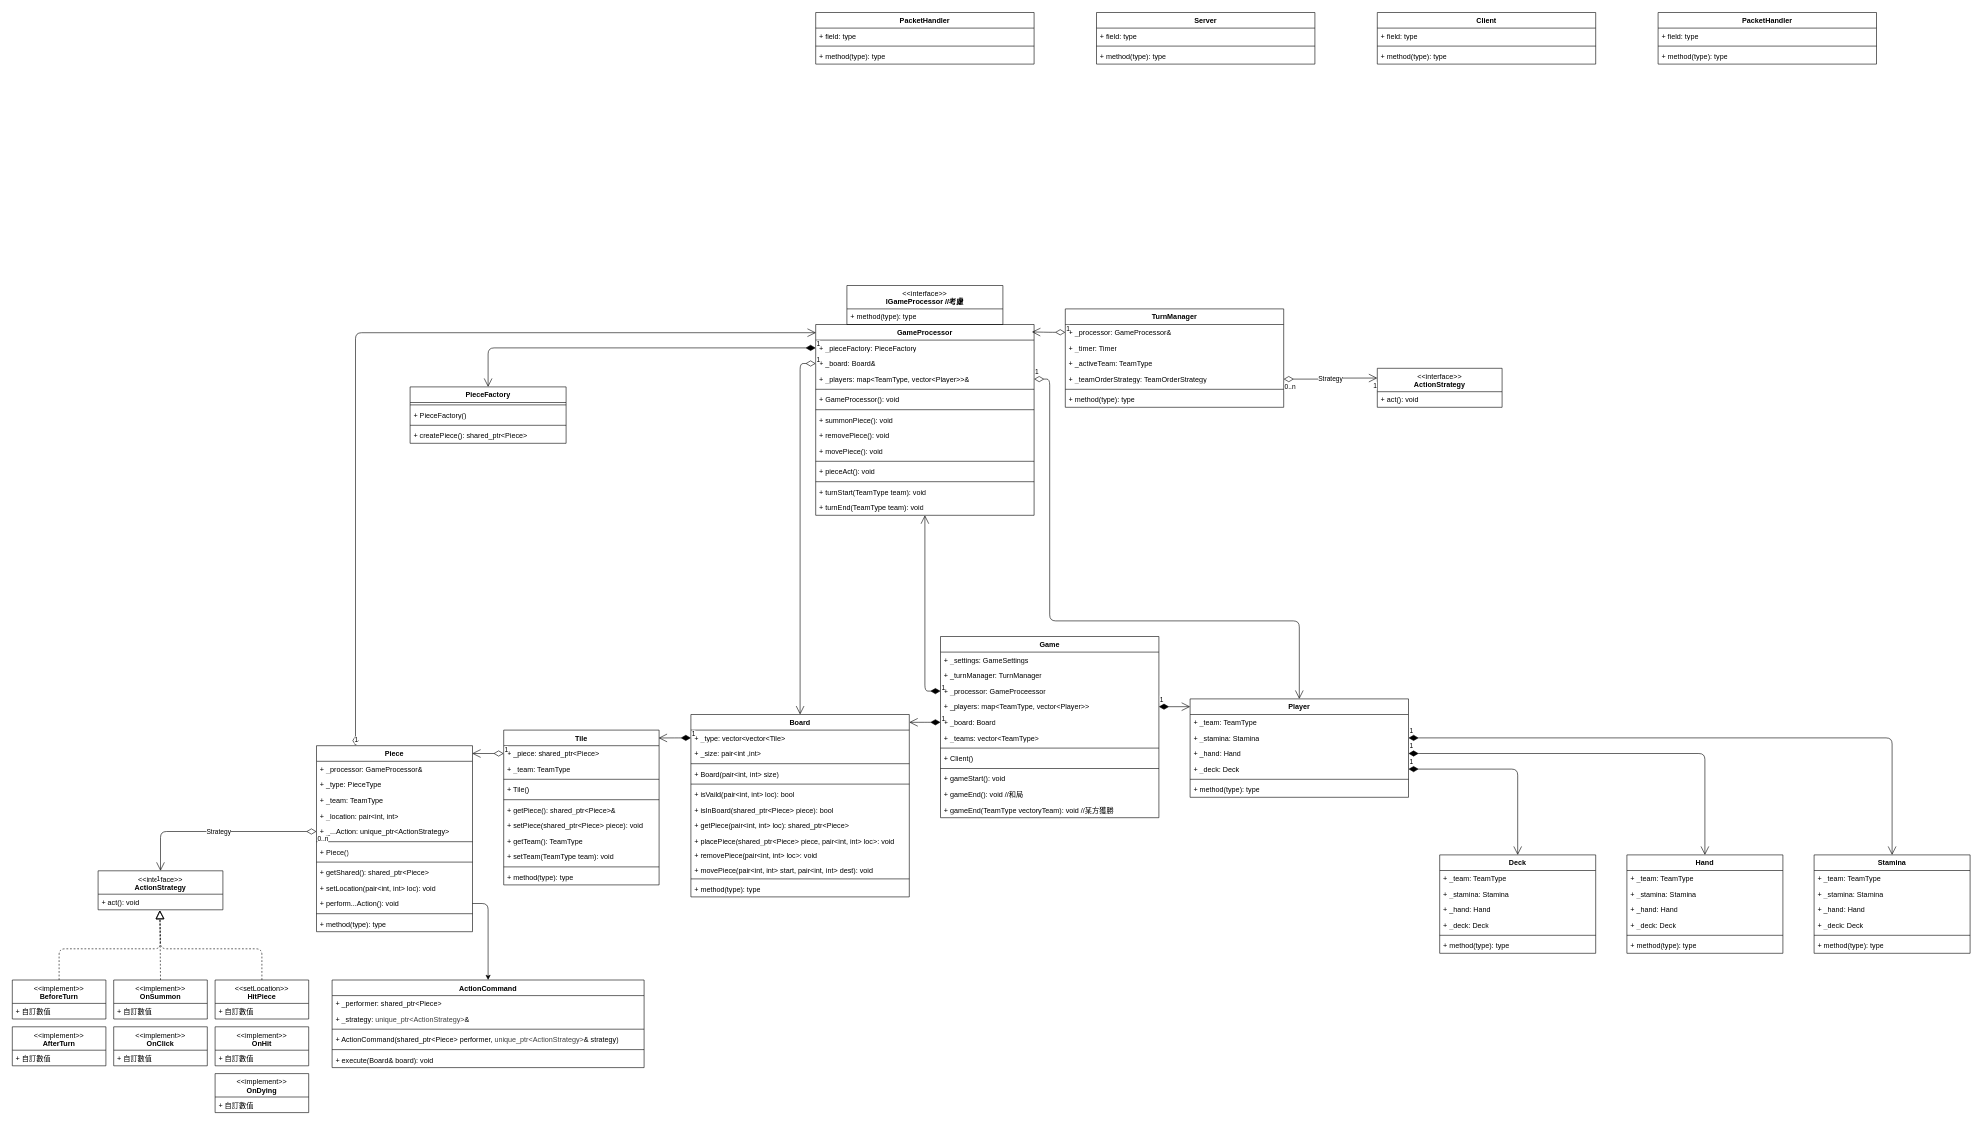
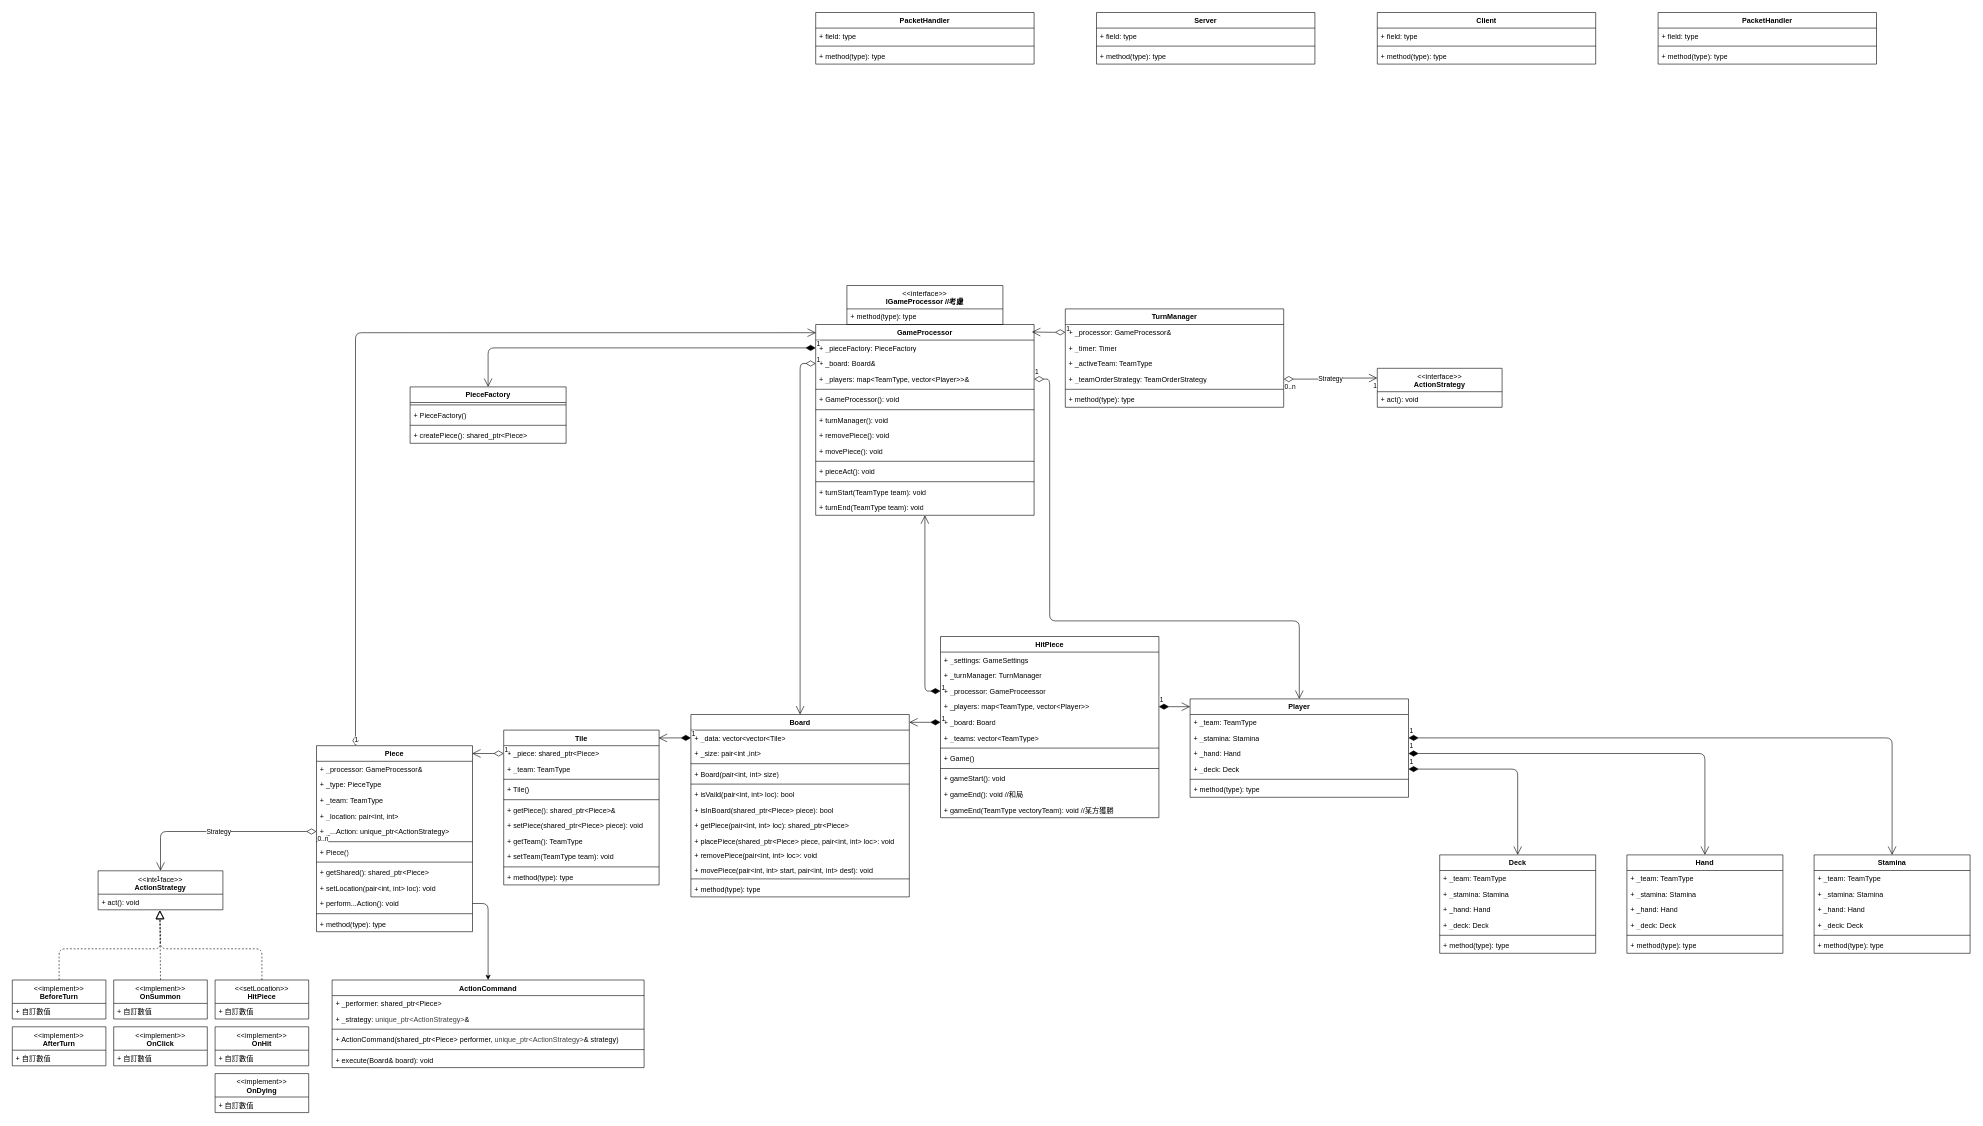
(857, 420) -> (858, 420)
(1050, 645) -> (1050, 645)
(746, 738) -> (746, 738)
(961, 759) -> (959, 759)
